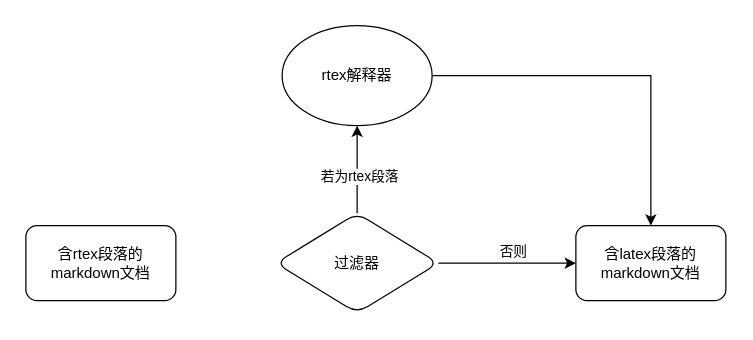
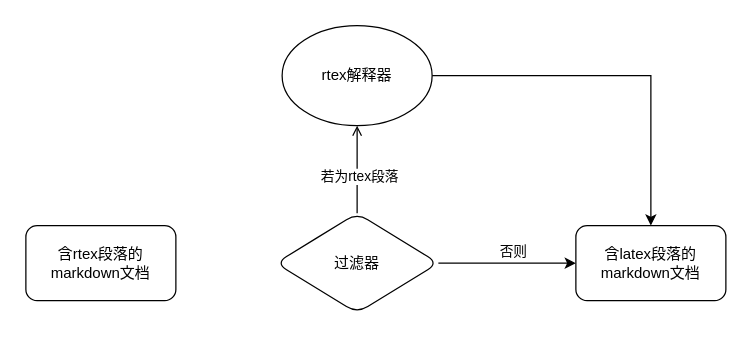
(357, 136) -> (357, 133)
